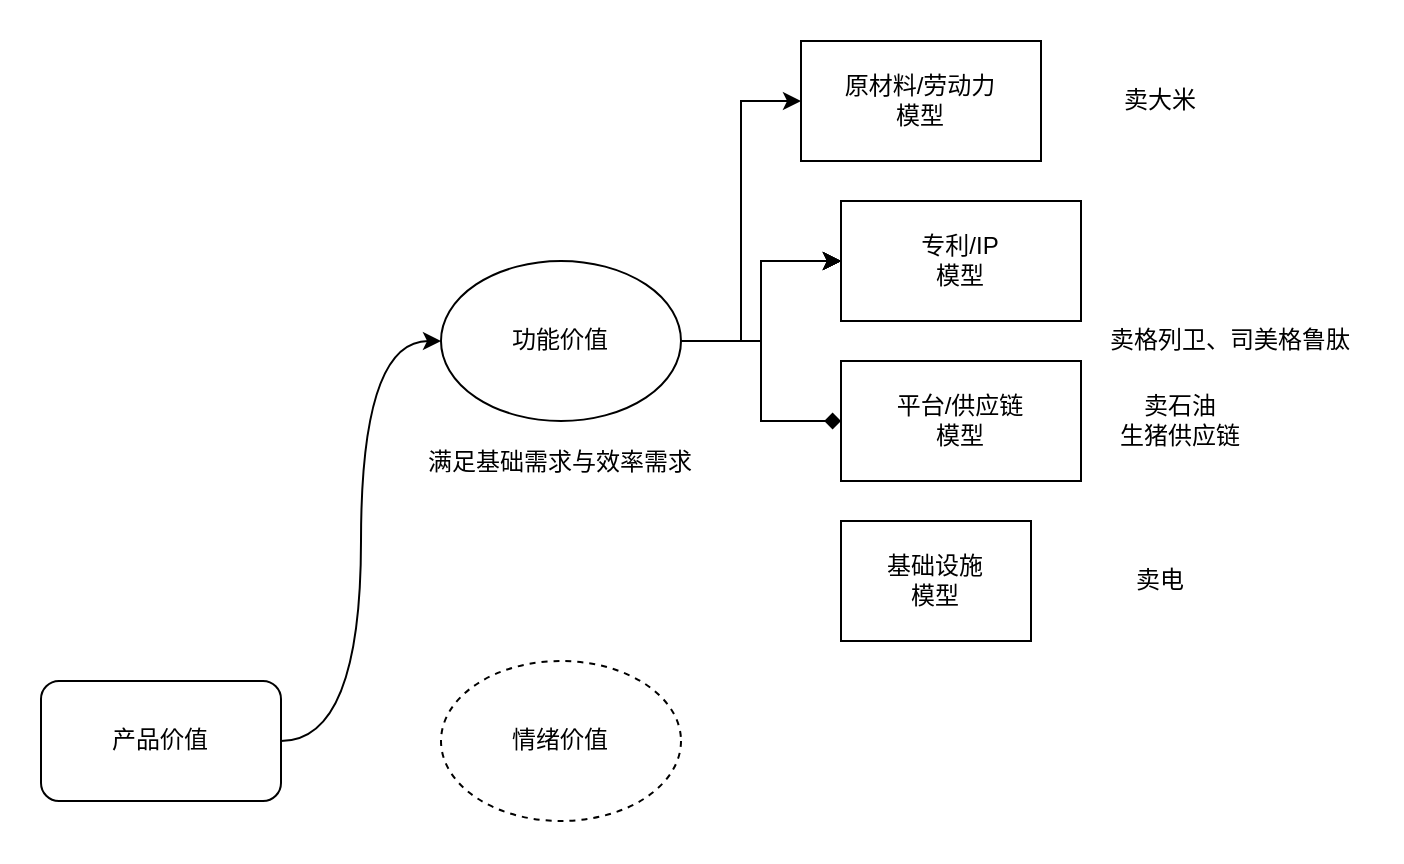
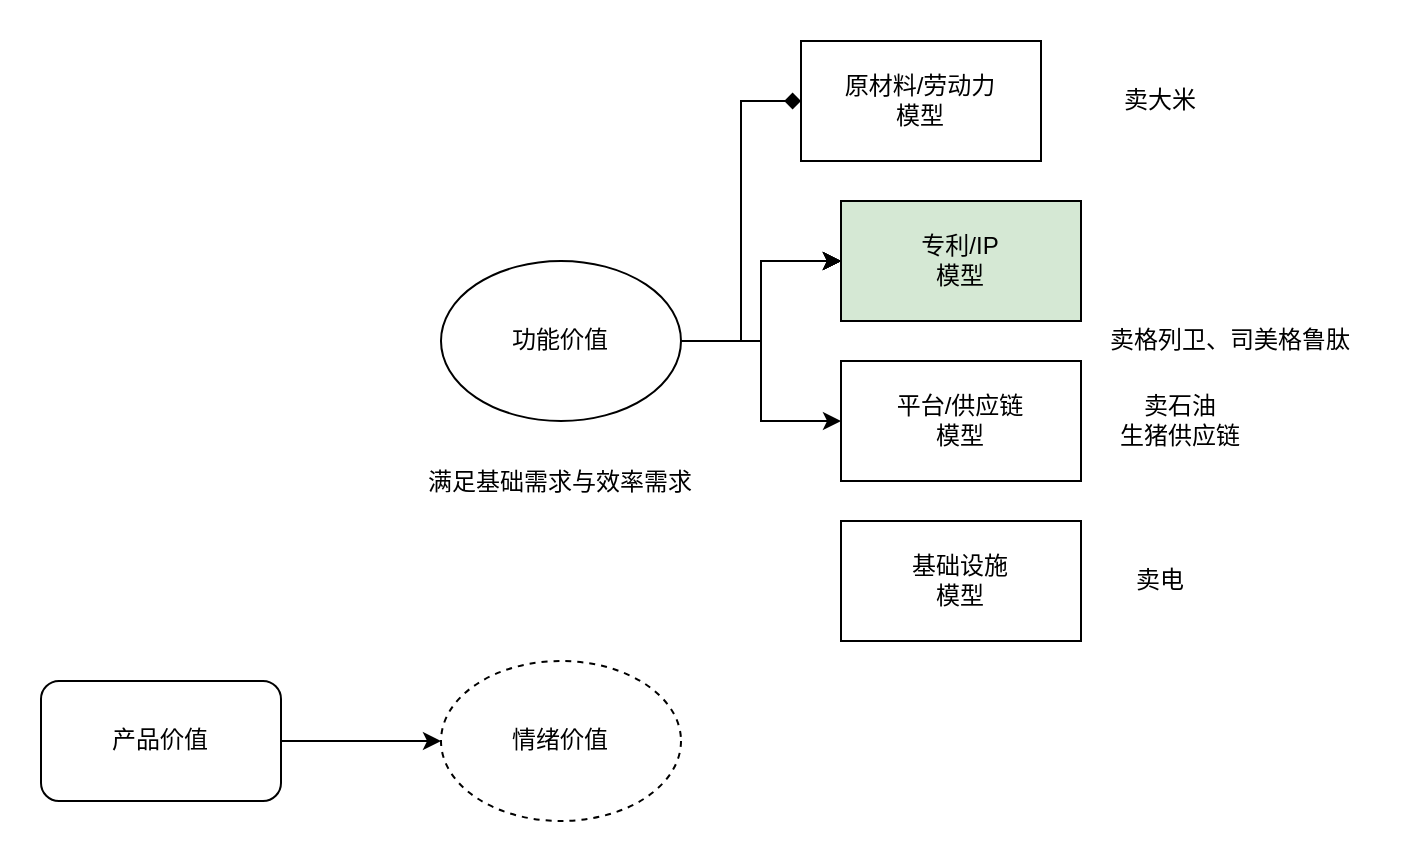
(785, 101) -> (784, 101)
(961, 261) -> (961, 261)
(824, 421) -> (825, 421)
(561, 471) -> (561, 491)
(361, 537) -> none
(936, 581) -> (961, 581)
none -> (364, 741)
